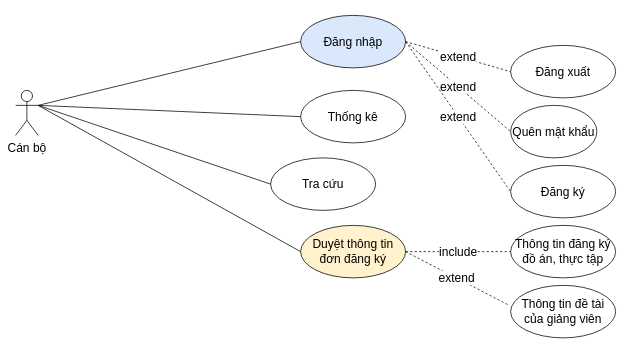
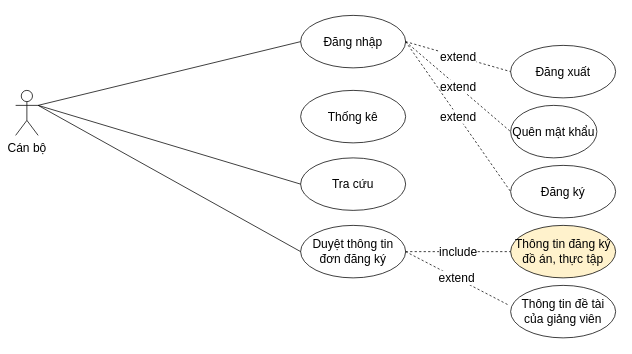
(353, 42) -> (353, 42)
(172, 111) -> none
(323, 184) -> (353, 184)
(353, 252) -> (353, 252)
(563, 252) -> (563, 252)
